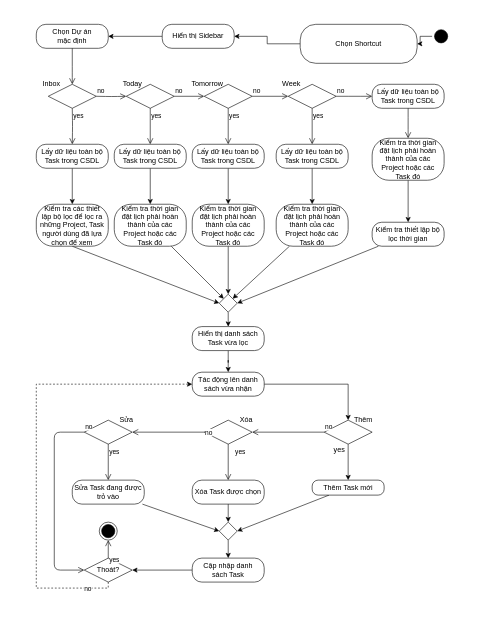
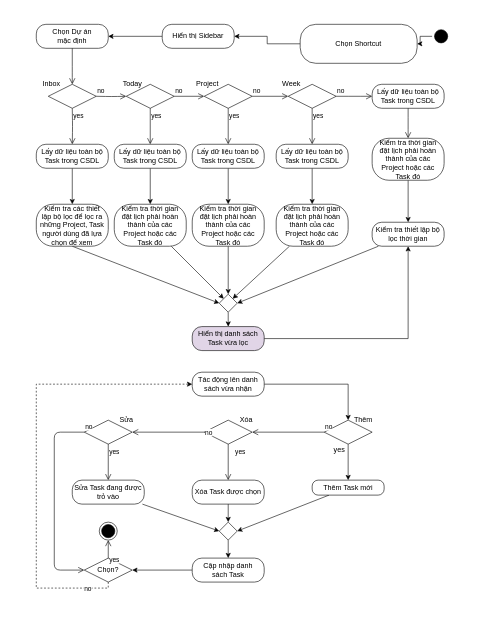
(208, 84) -> (208, 84)
(228, 339) -> (228, 339)
(228, 360) -> (337, 339)
(108, 570) -> (108, 570)
